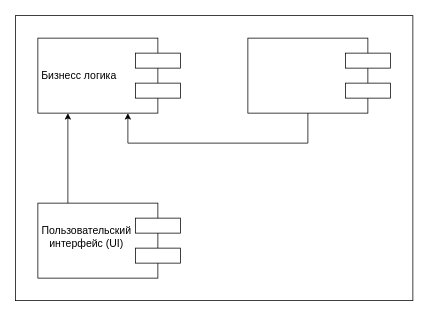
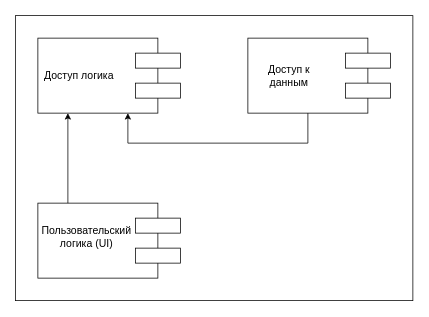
(79, 75) -> (79, 75)
none -> (289, 75)
(87, 237) -> (87, 237)
